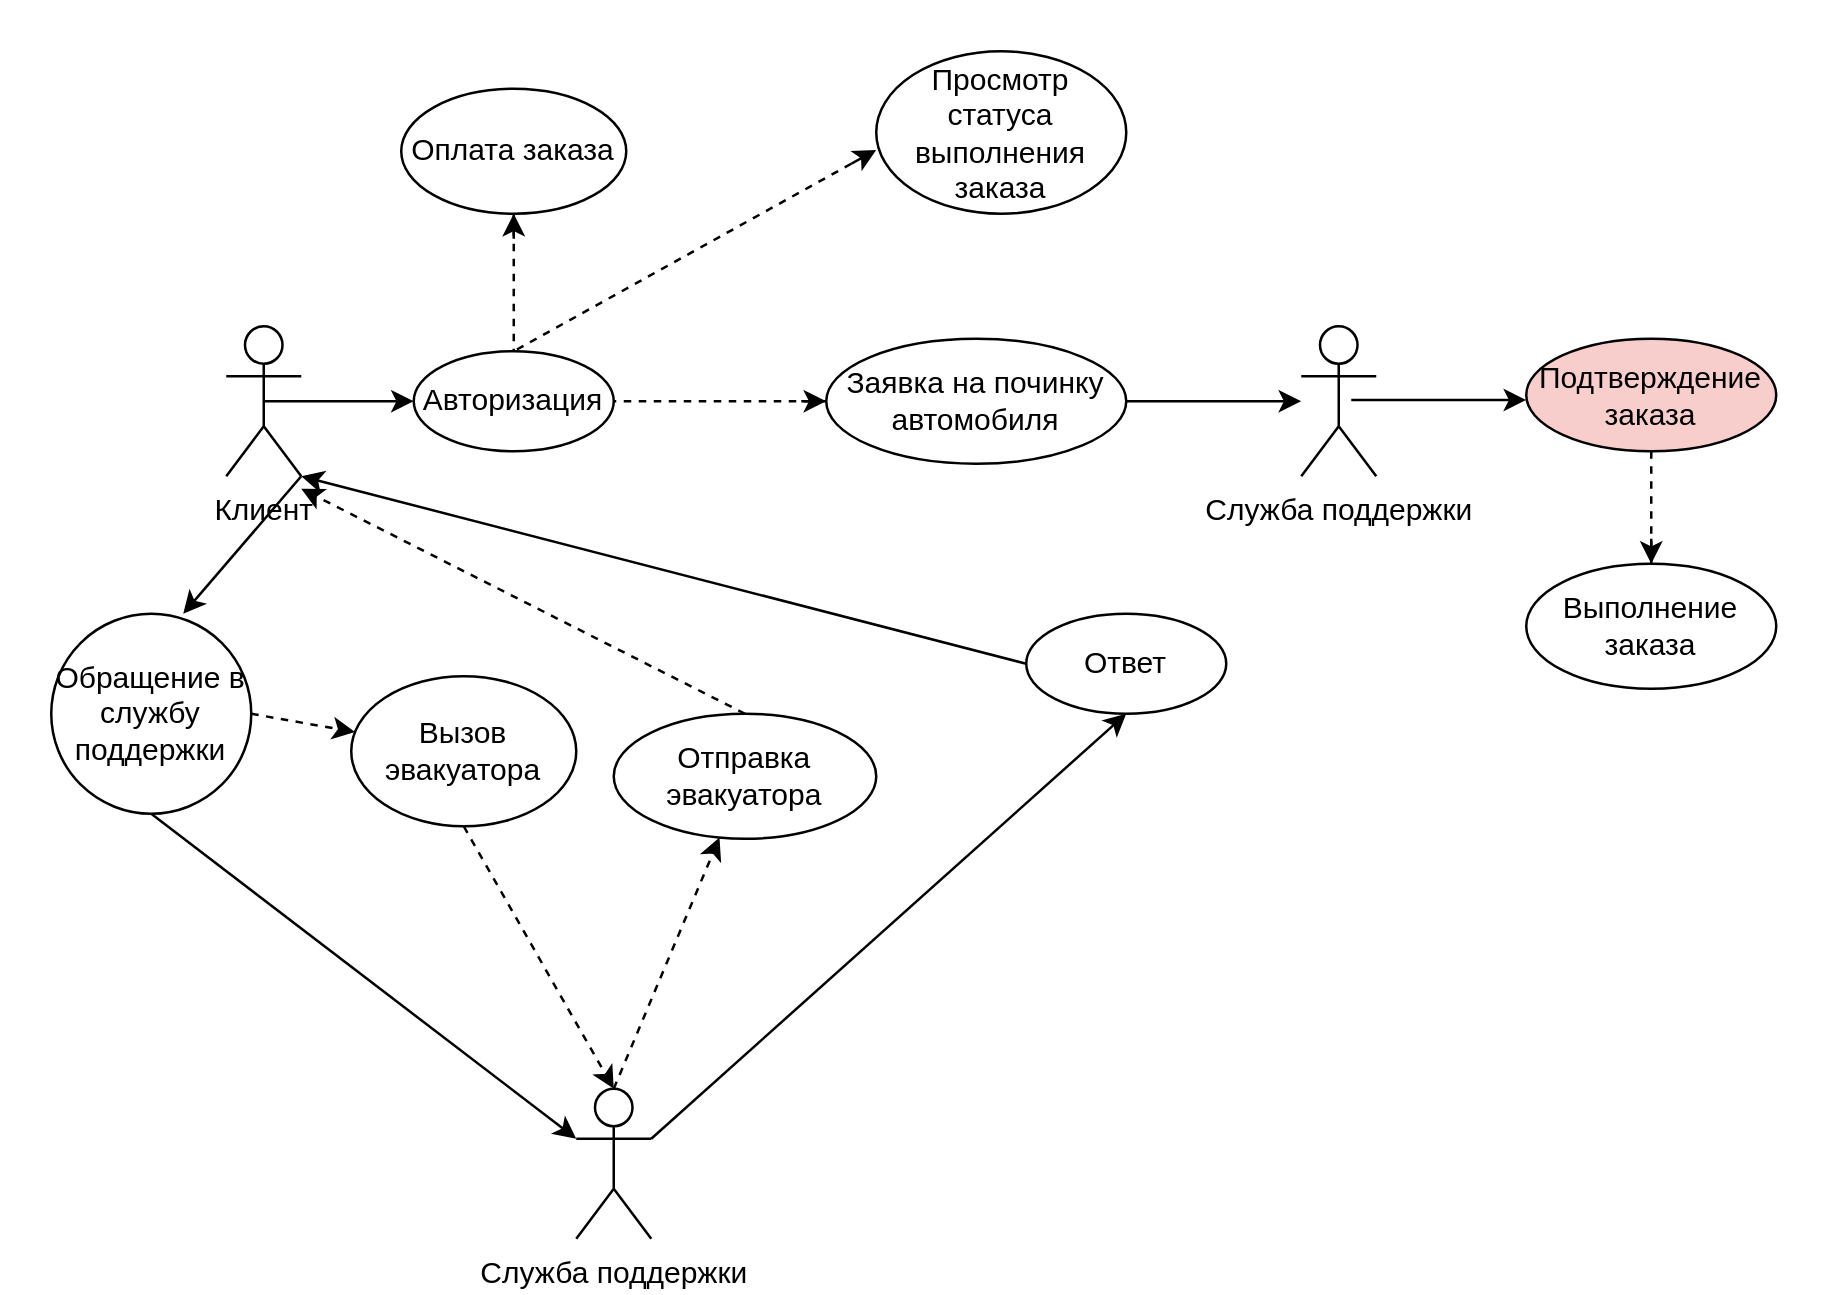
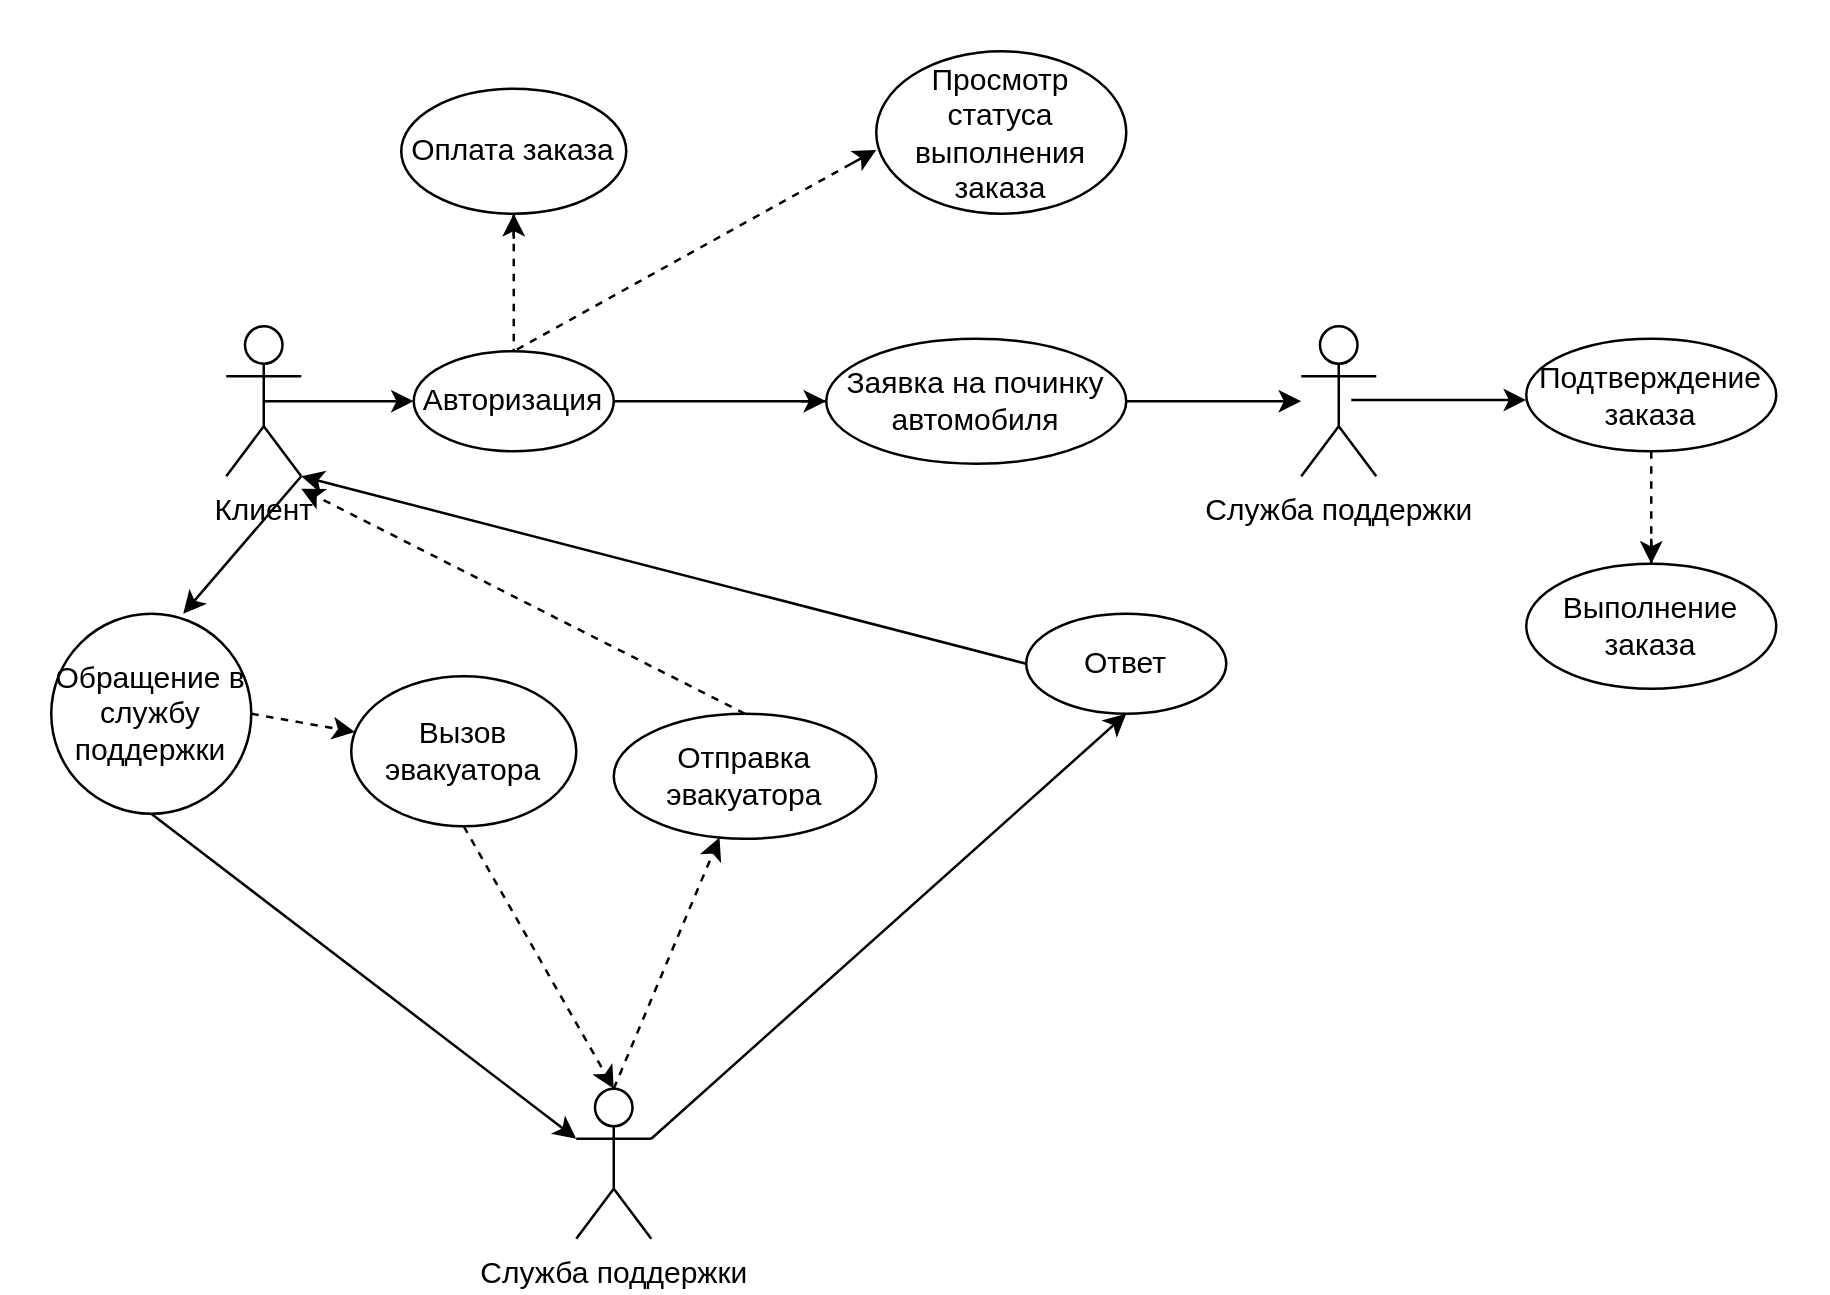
(1651, 395) -> (1651, 395)
(707, 401) -> (707, 401)
